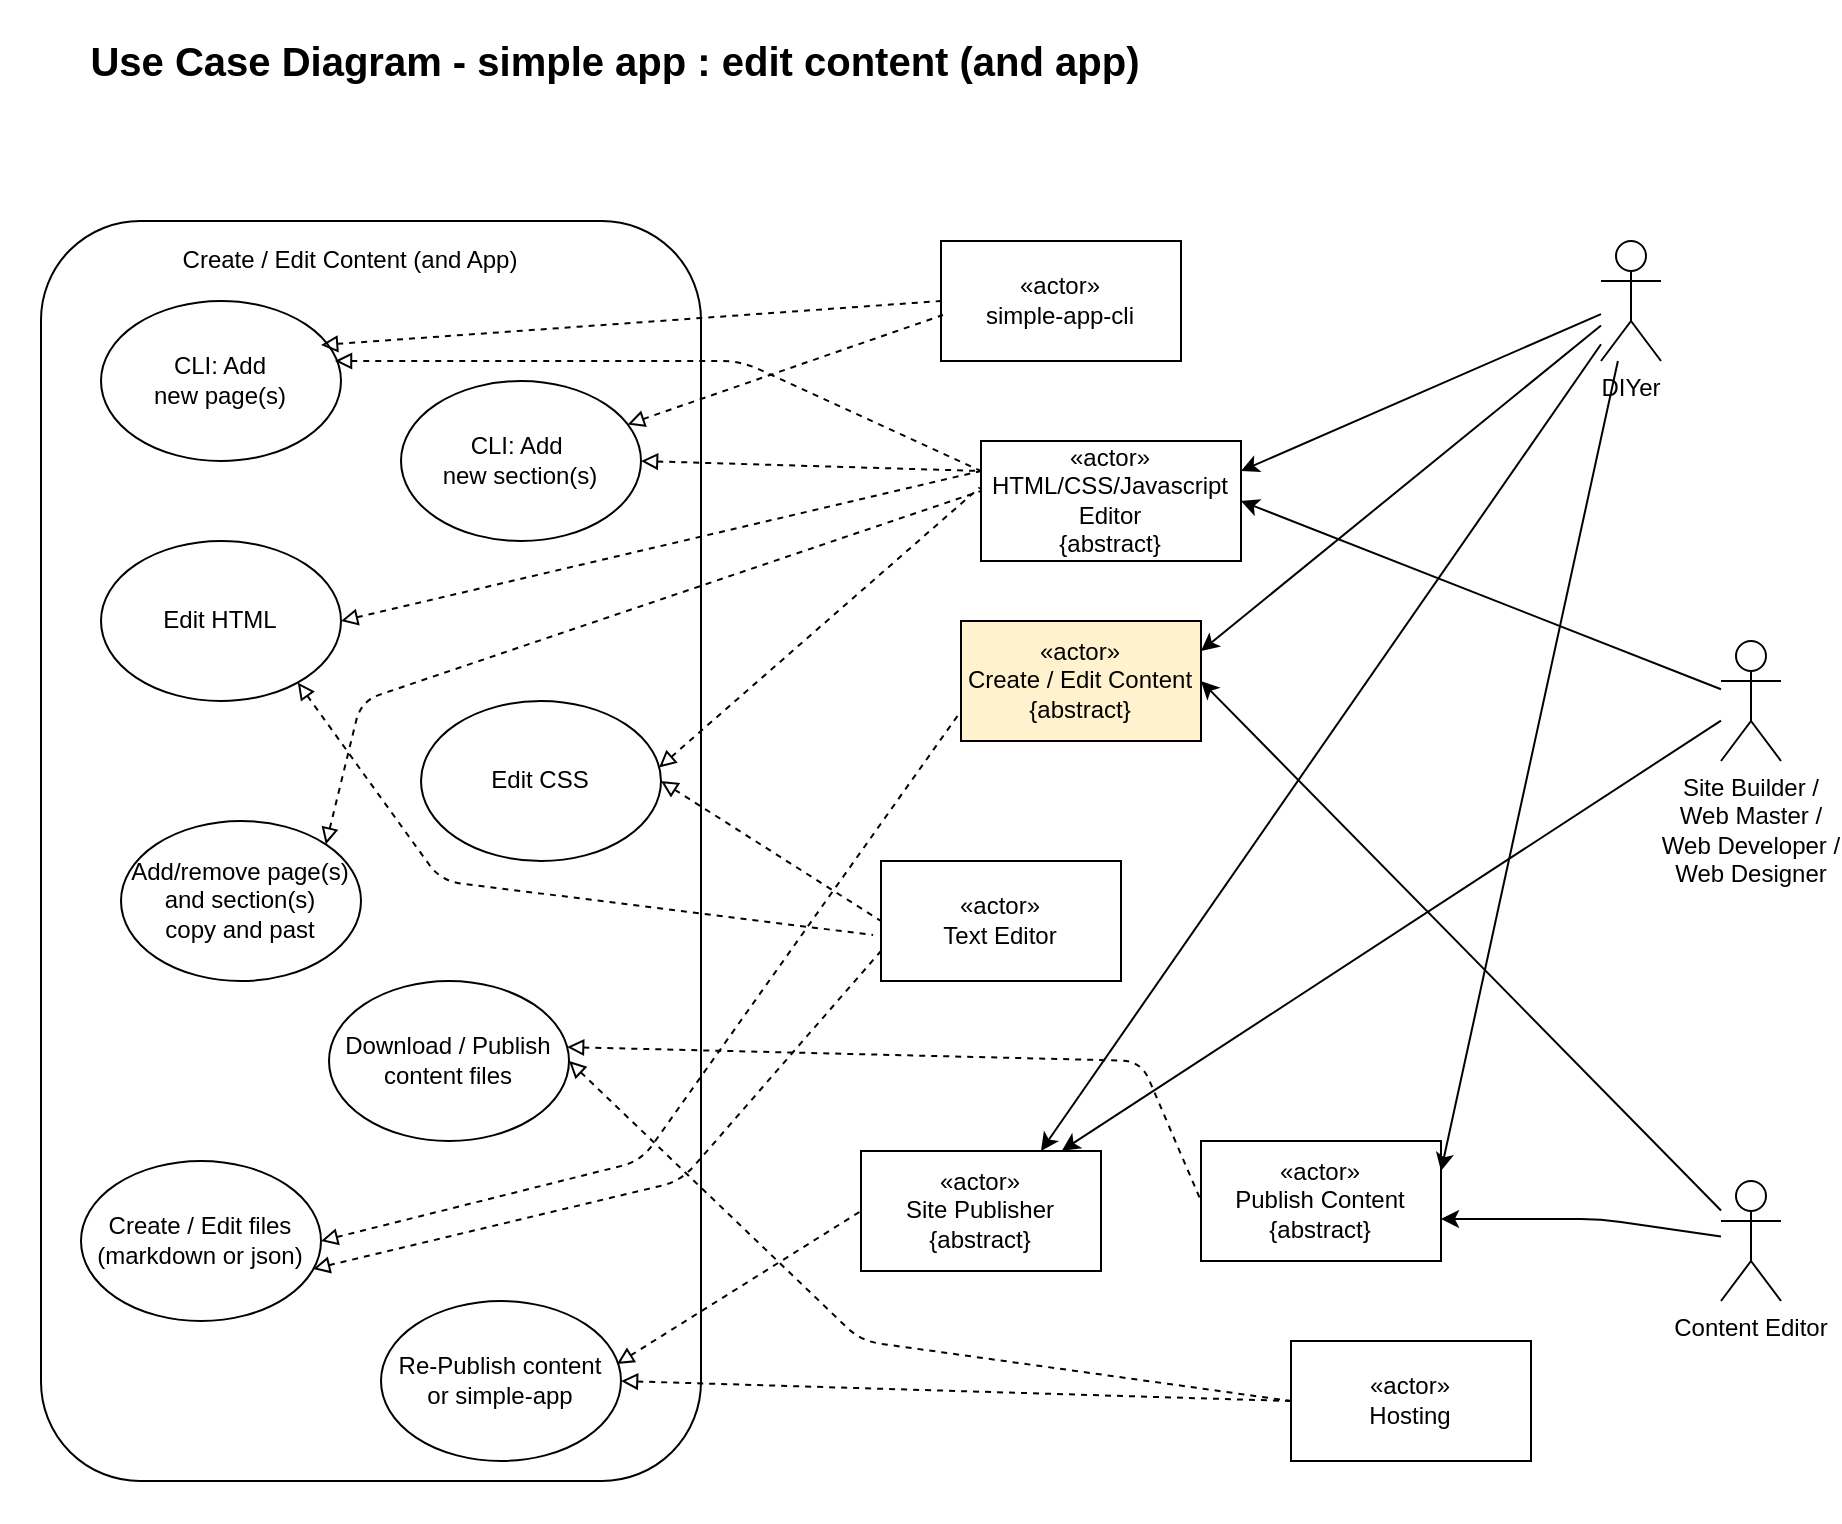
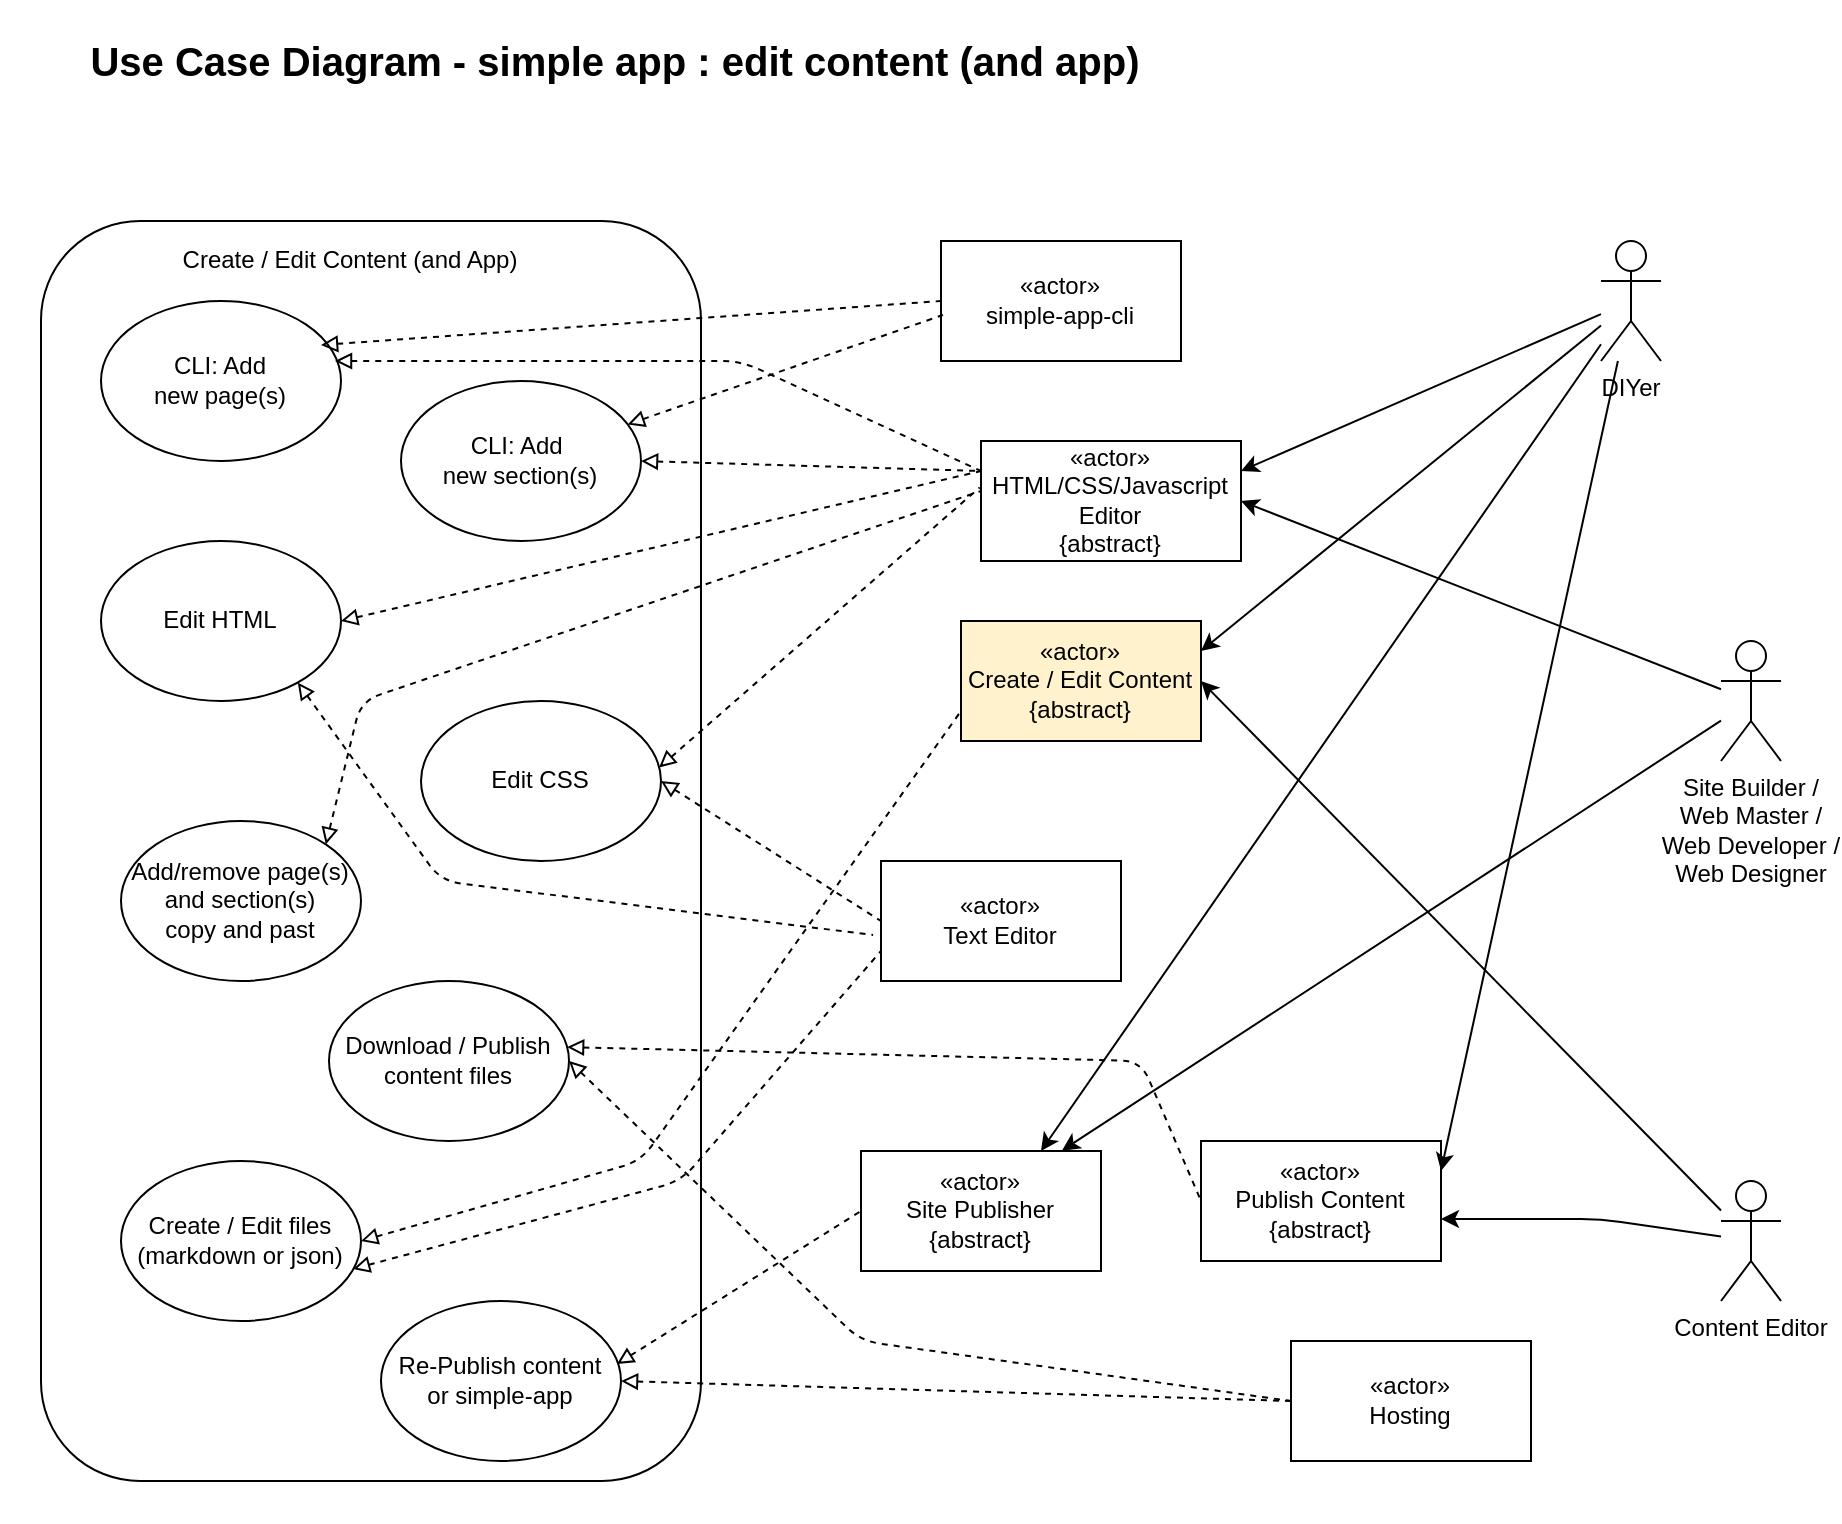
(201, 1241) -> (241, 1241)
